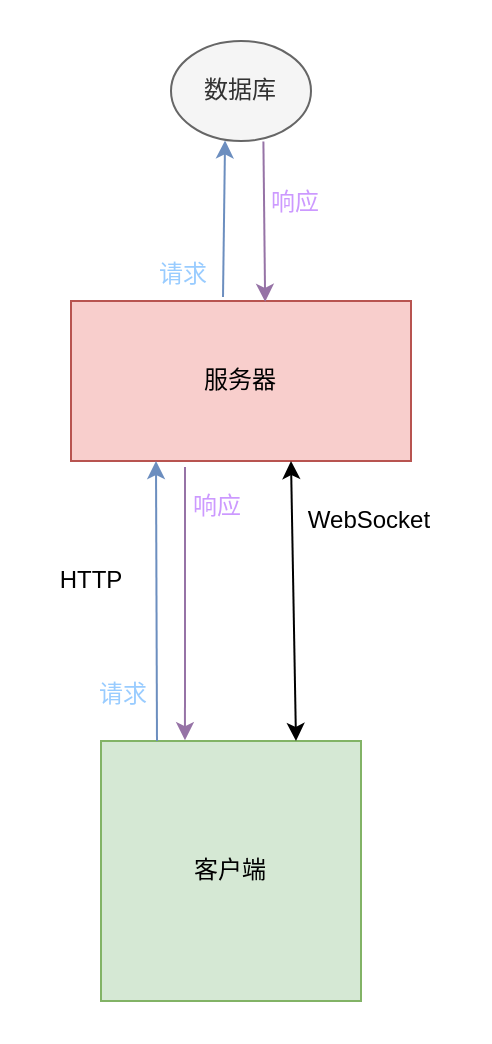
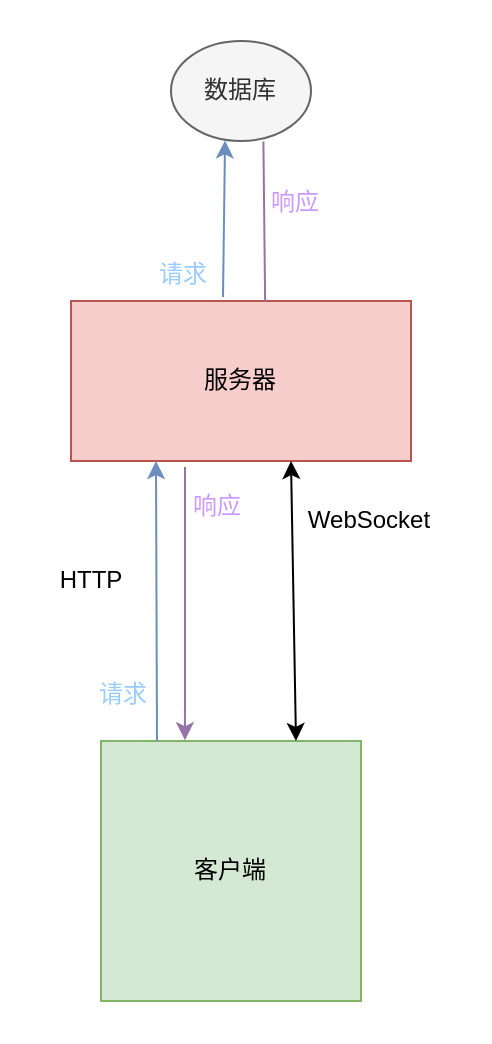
(265, 287) -> (265, 292)
